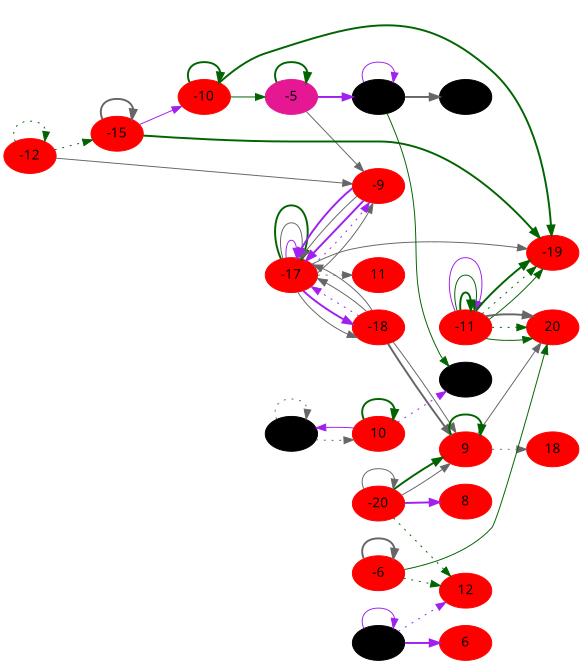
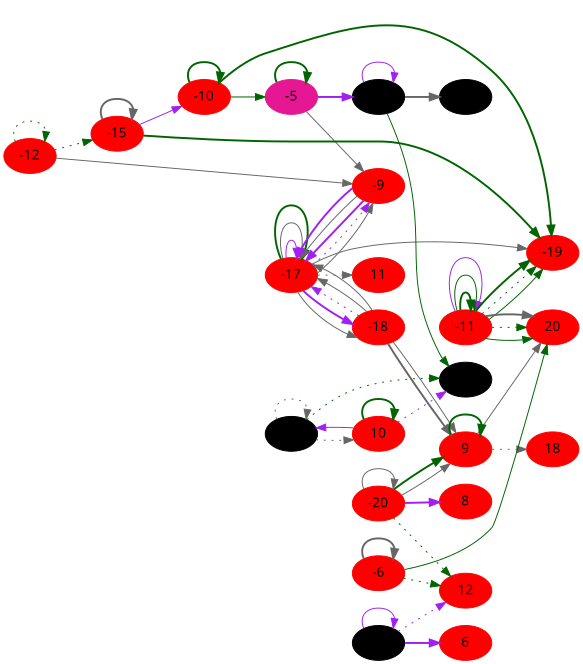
none -> (364, 387)
